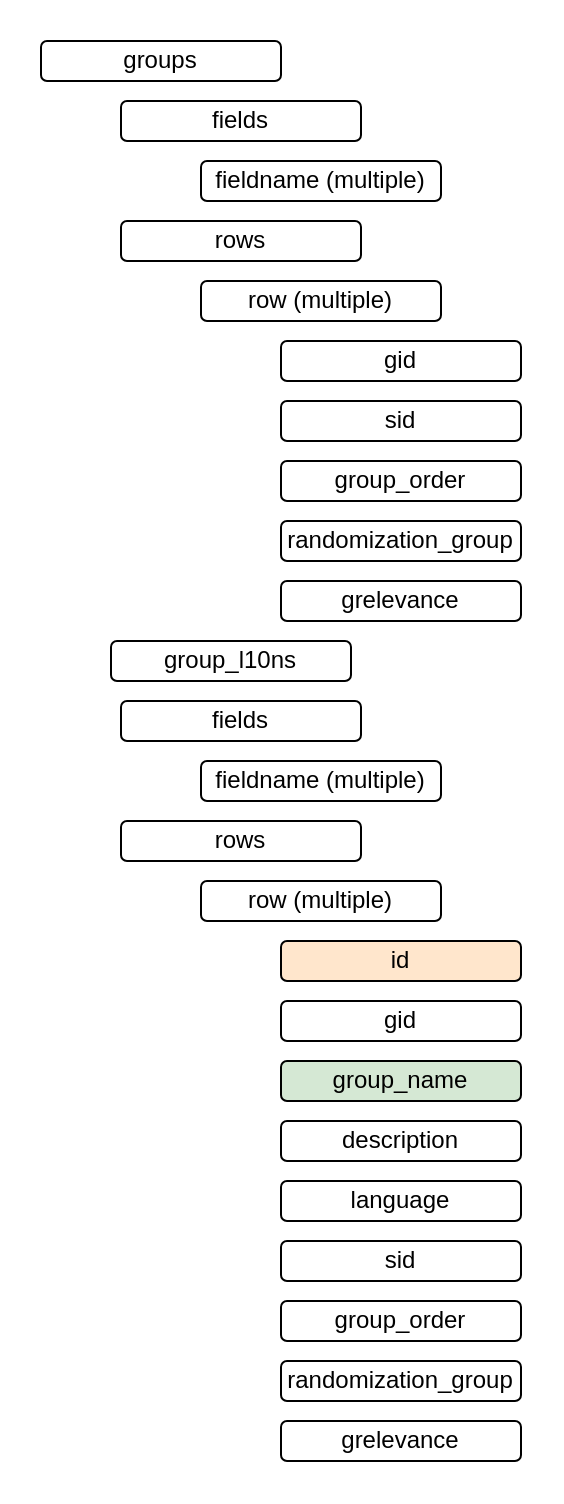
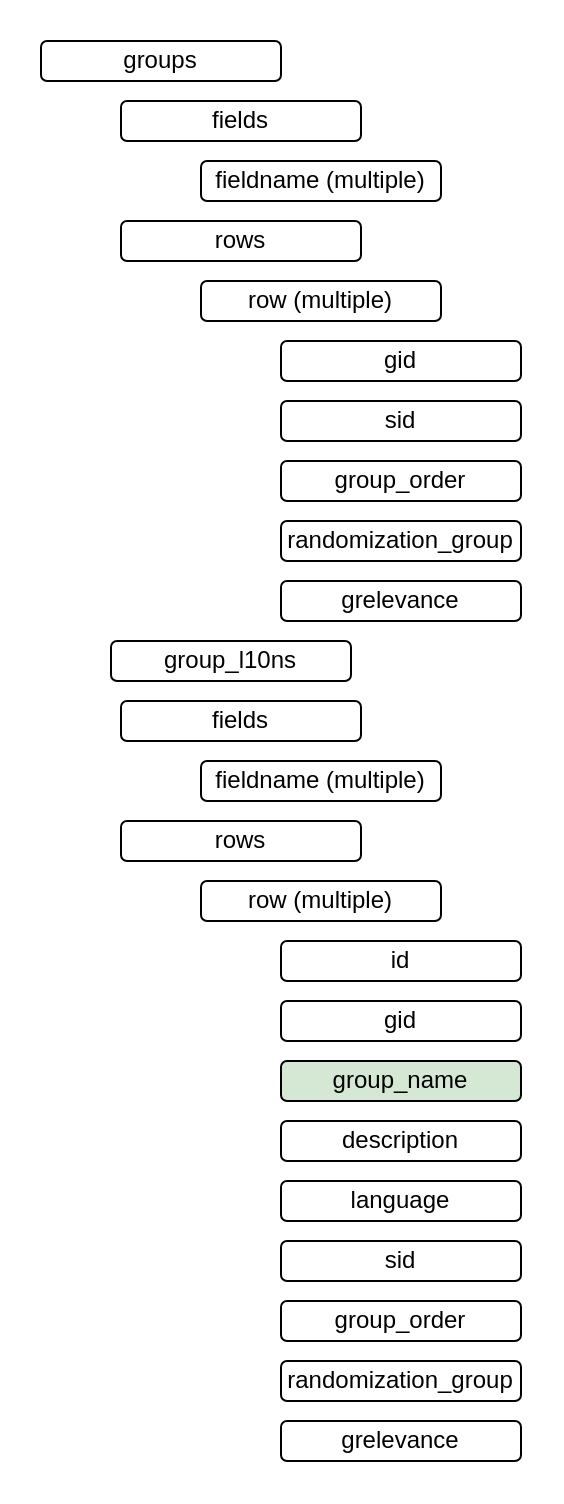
(401, 961) -> (401, 961)
